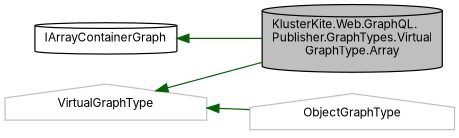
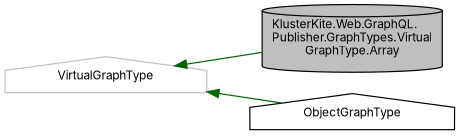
(106, 38) -> none
(352, 114) -> (352, 114)
